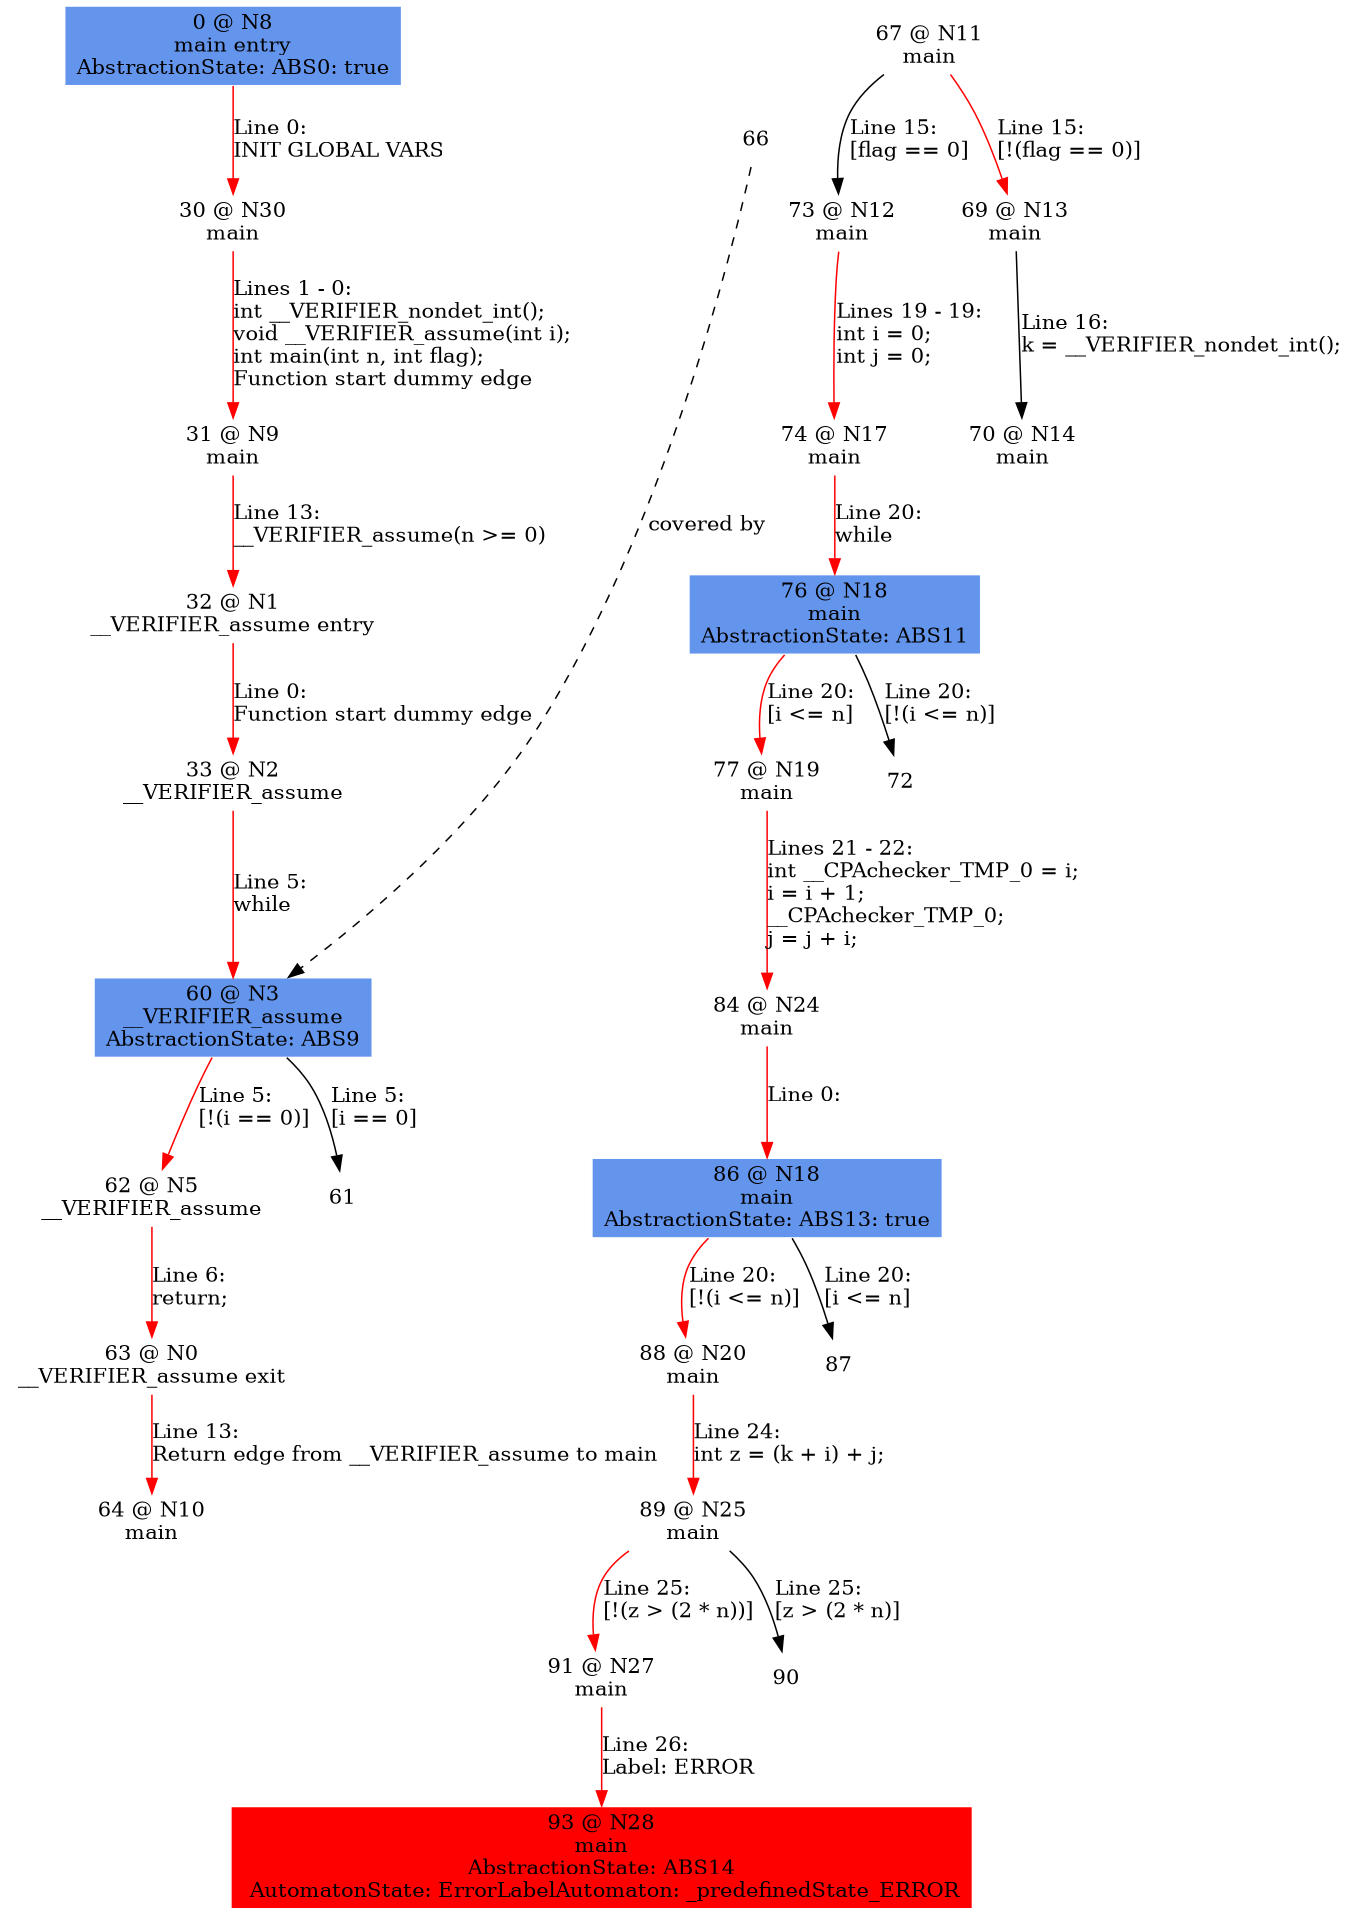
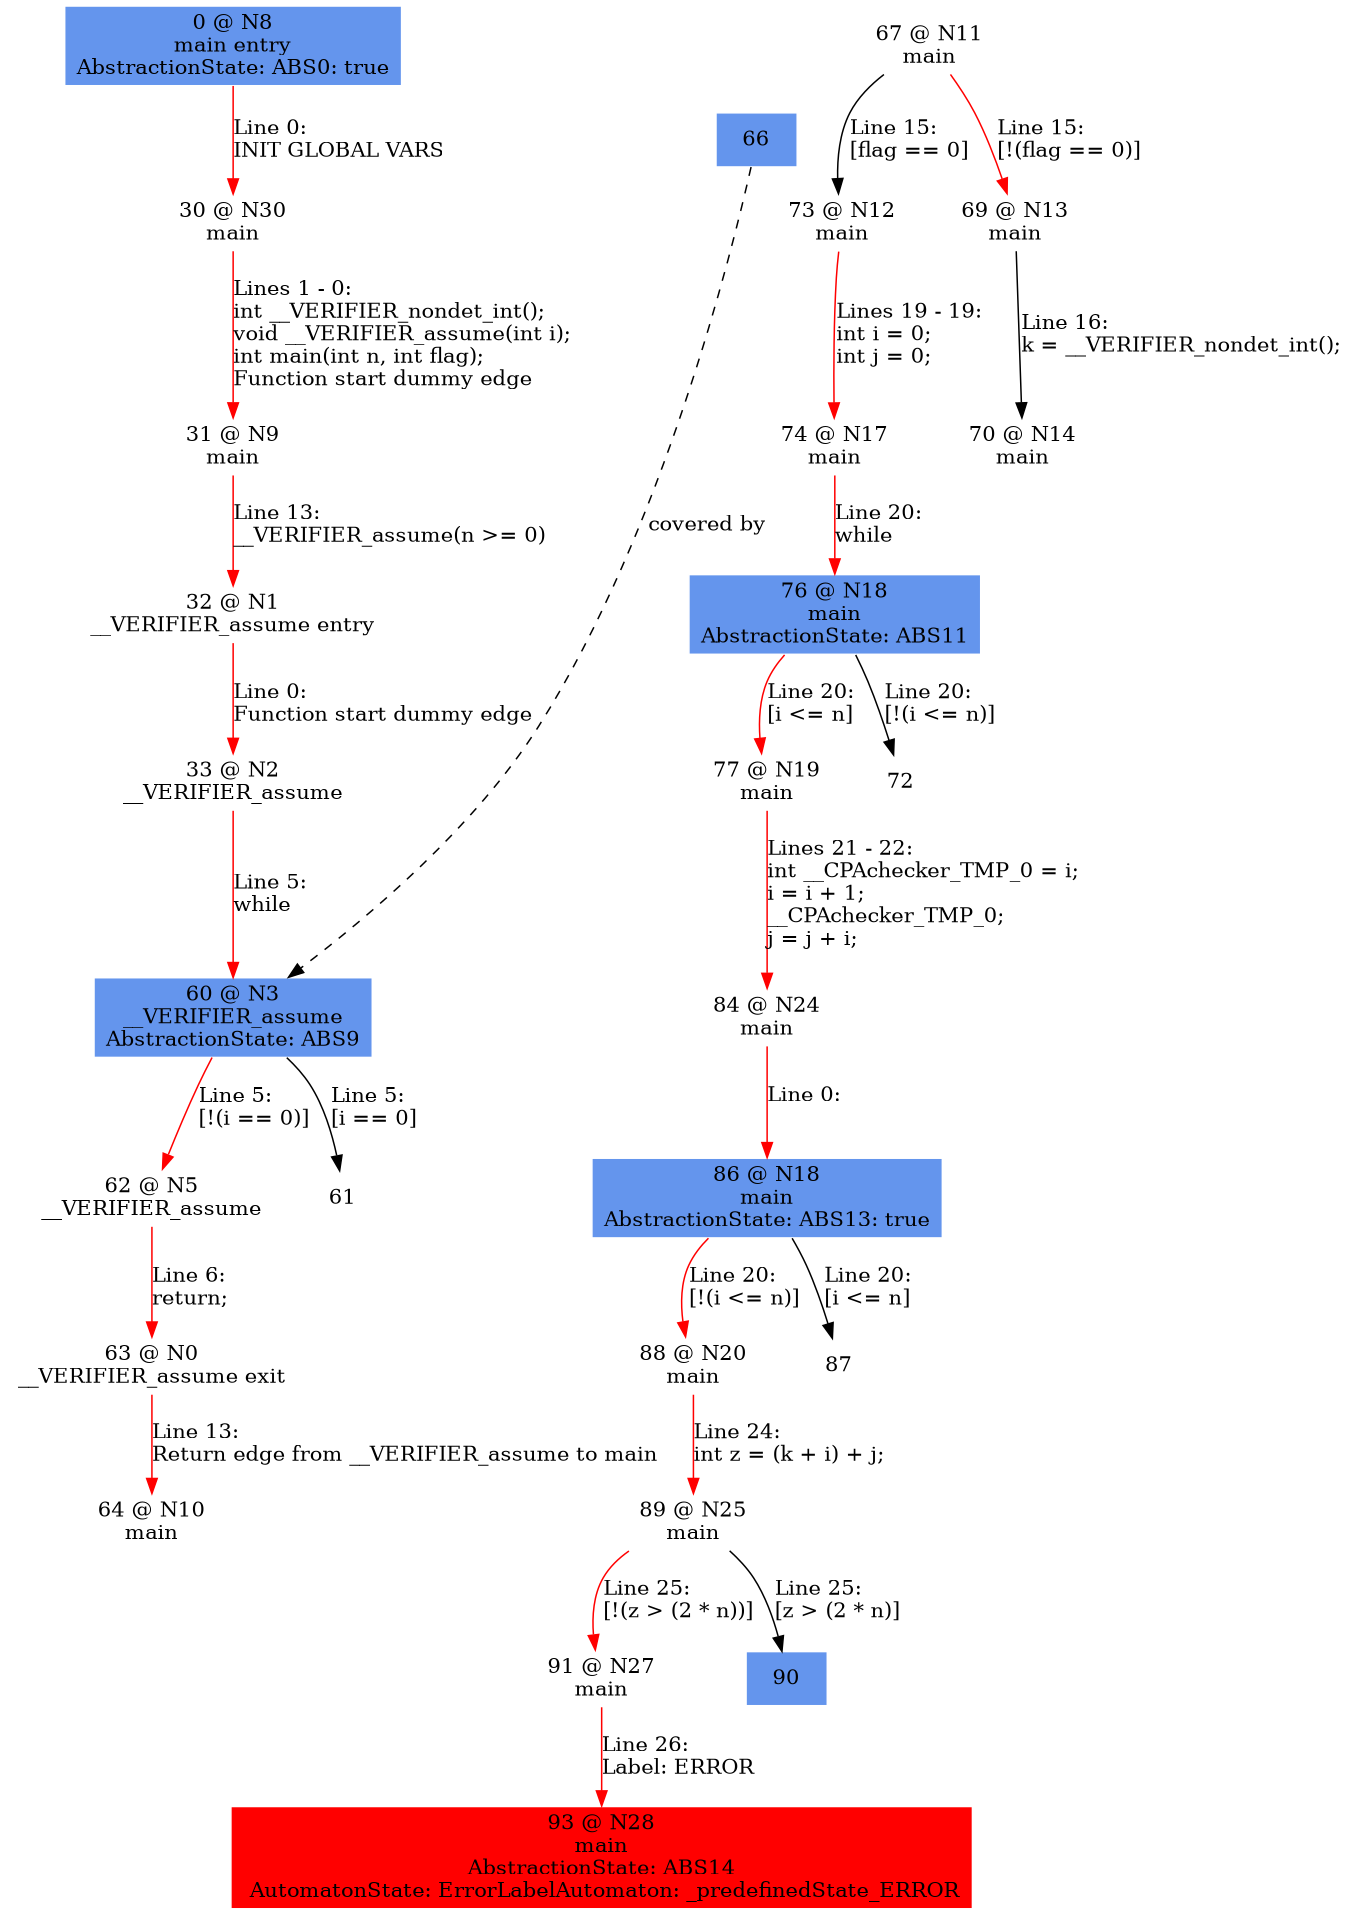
(757, 140) -> (757, 140)
(787, 1679) -> (787, 1679)
